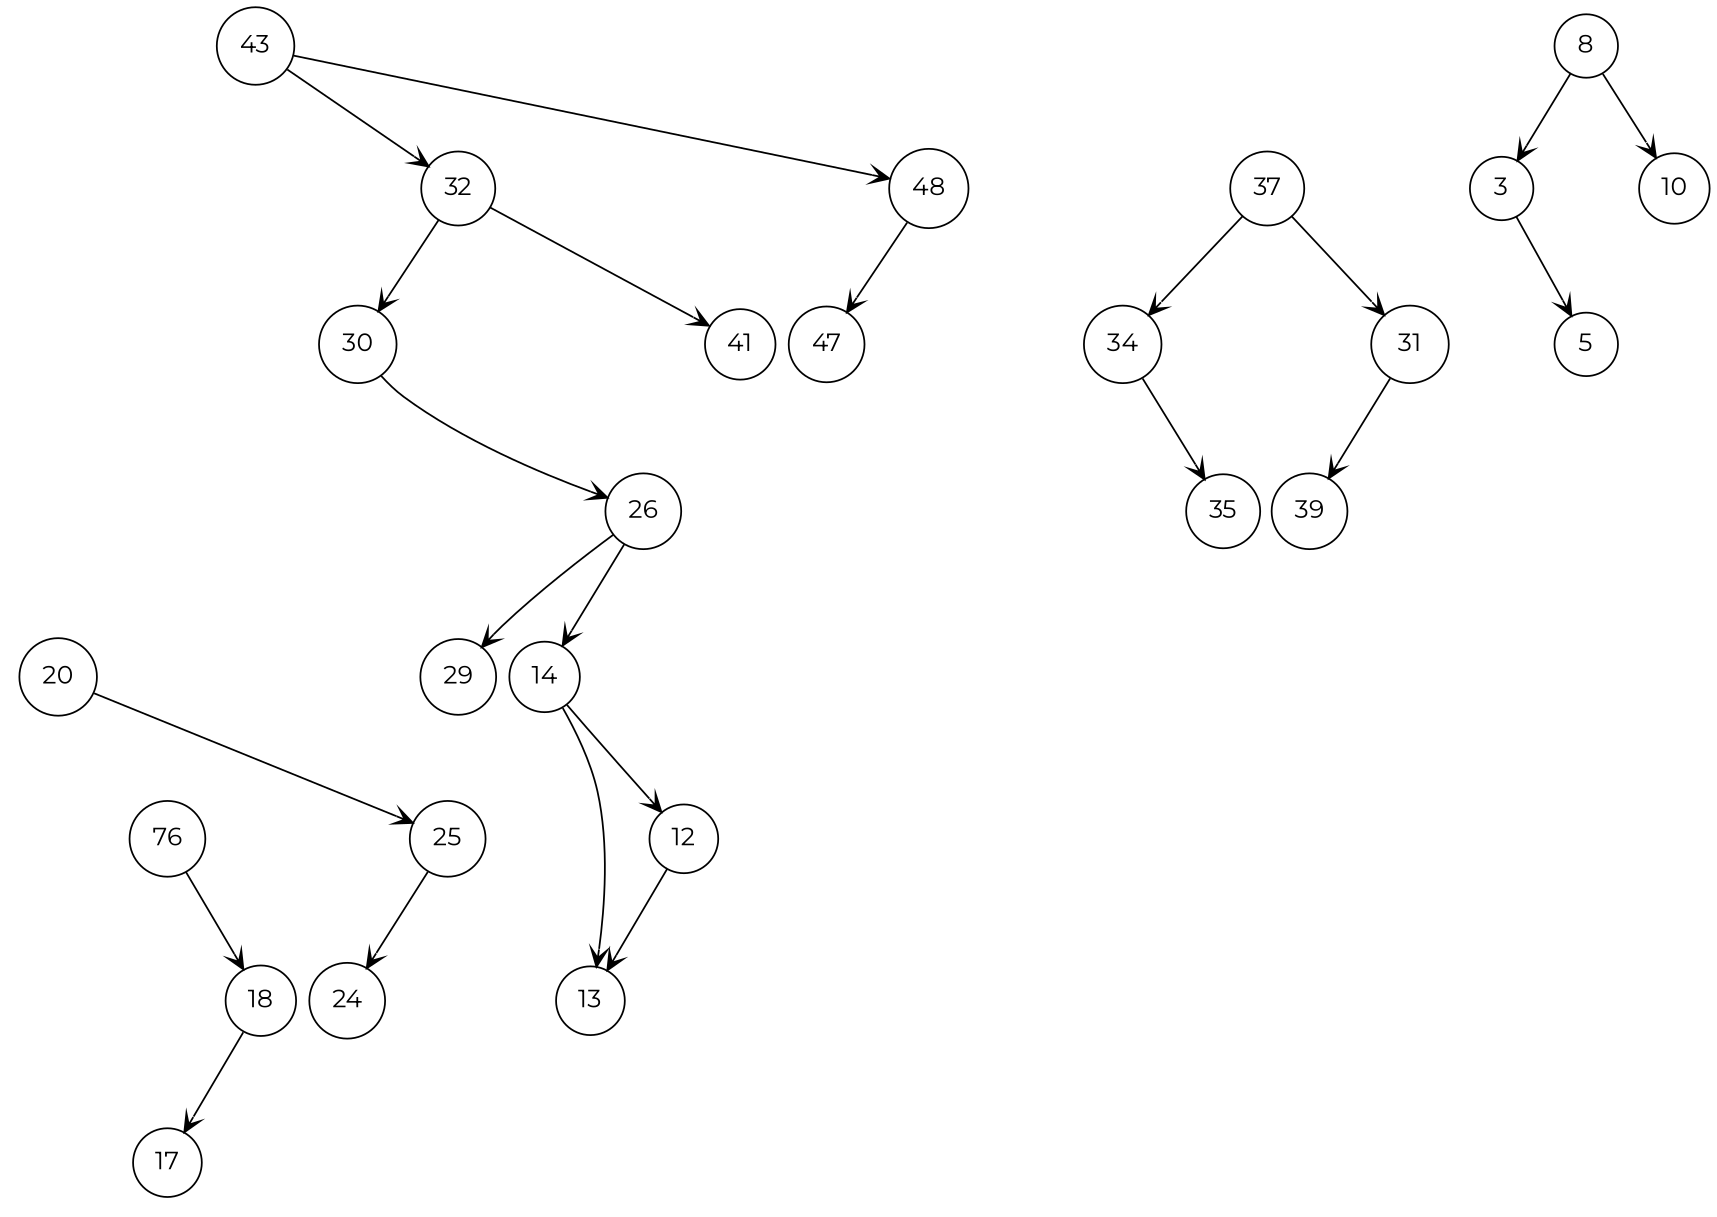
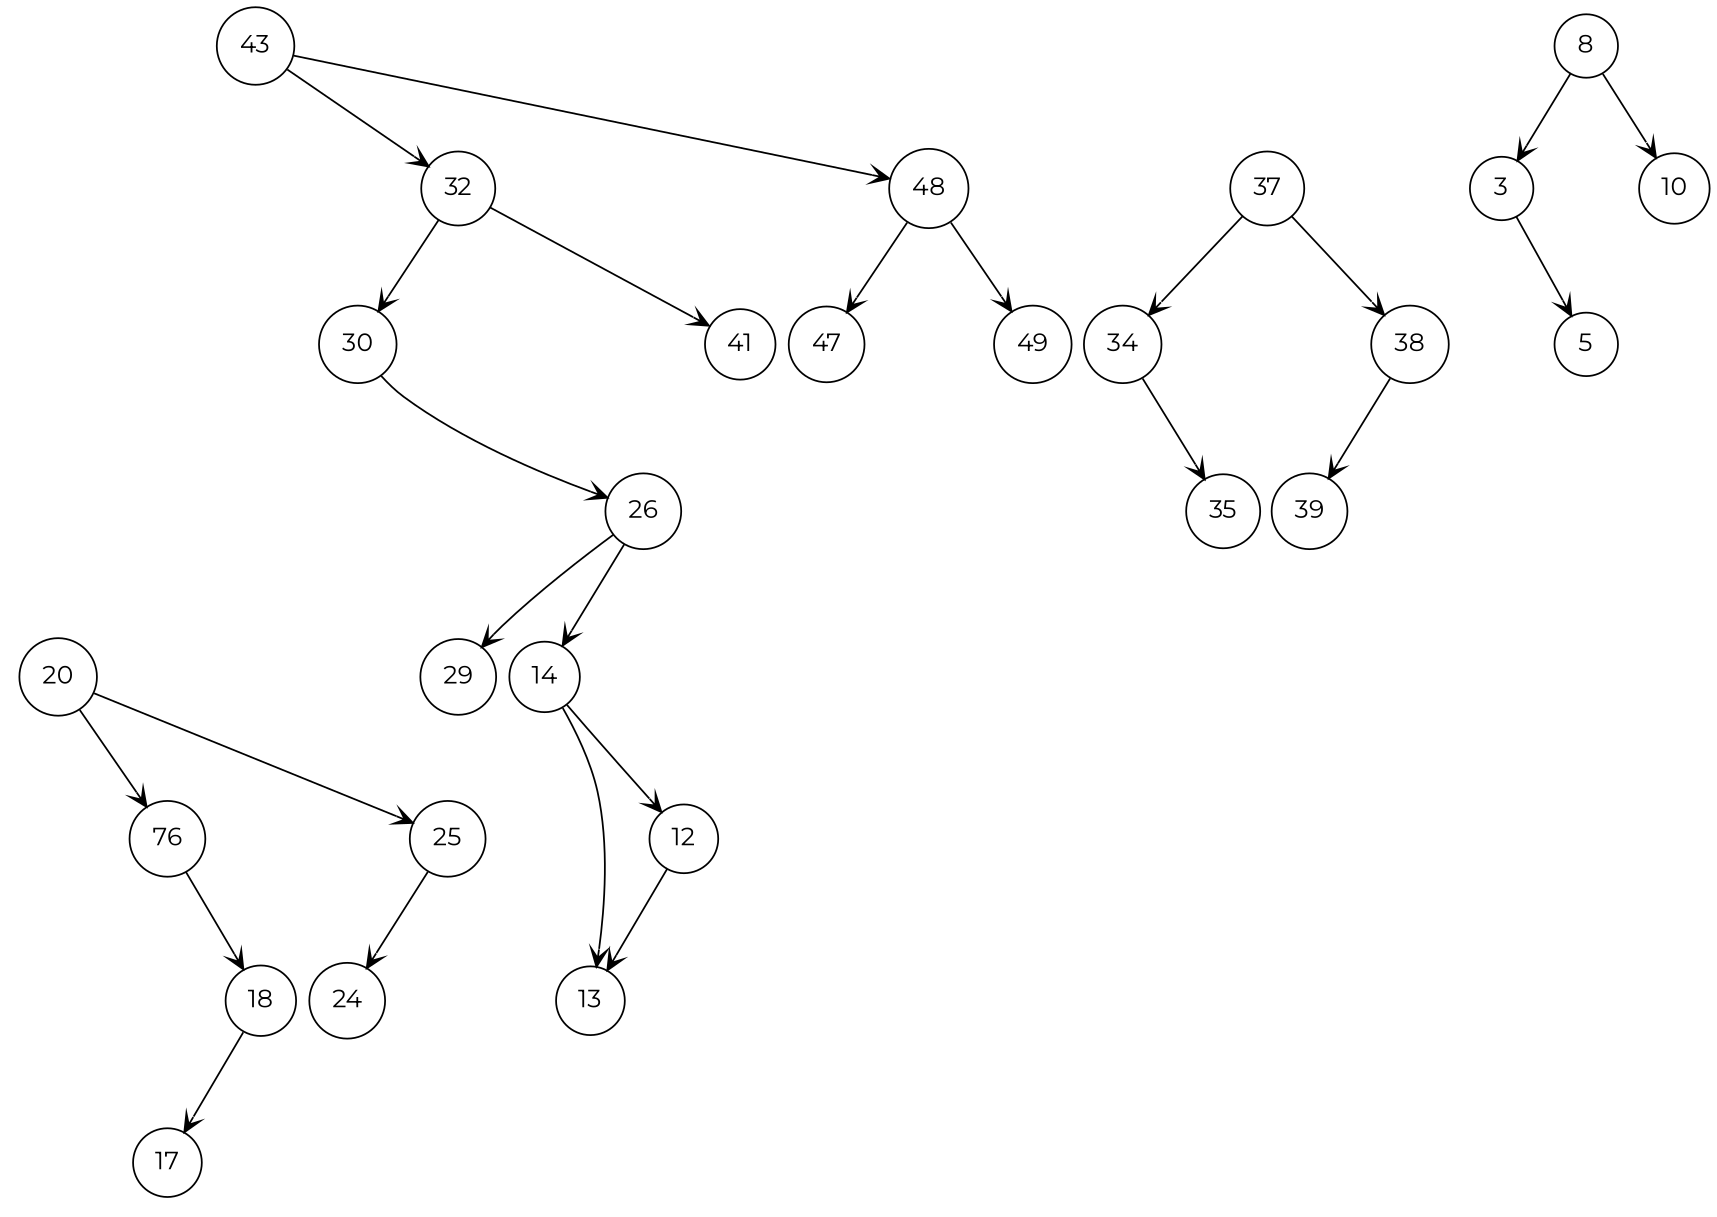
none -> (1033, 344)
(1410, 344) -> (1410, 344)
none -> (108, 751)
